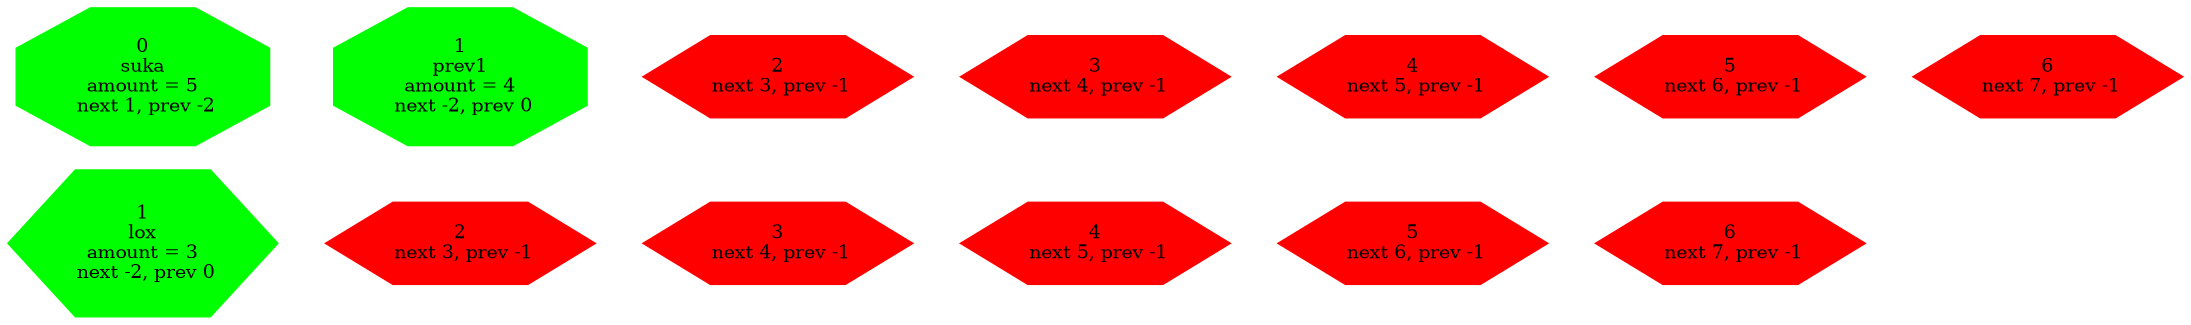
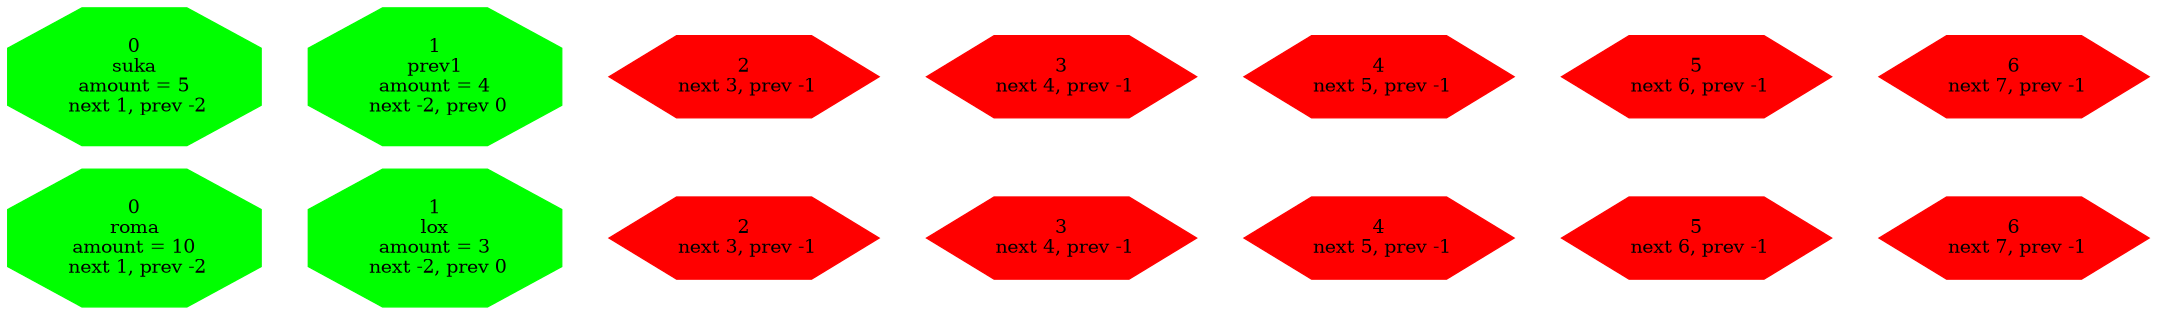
none -> (134, 238)
(143, 243) -> (435, 238)
